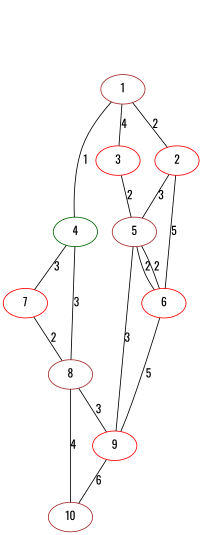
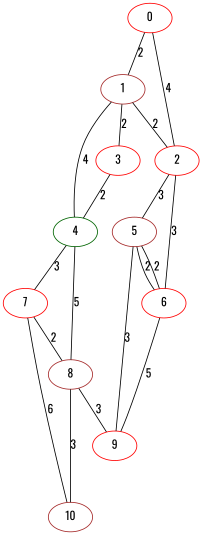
none -> (150, 18)
(124, 125) -> (124, 125)
(86, 161) -> (86, 161)
(126, 196) -> (97, 196)
(174, 232) -> (174, 232)
(77, 303) -> (77, 303)
(73, 446) -> (73, 446)
(93, 481) -> (46, 410)
